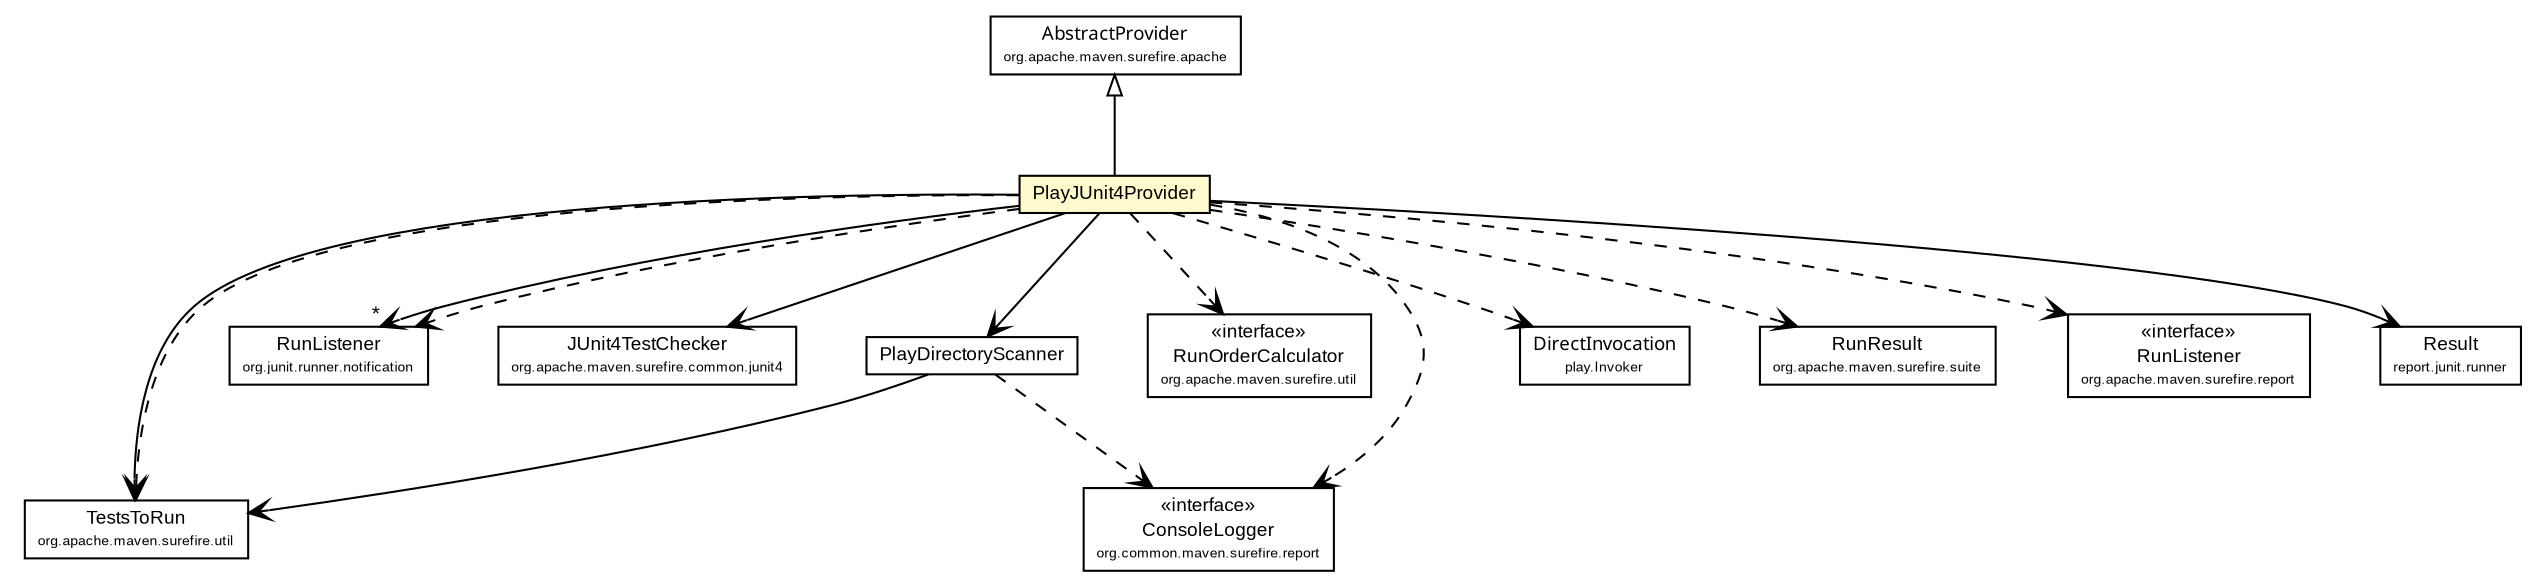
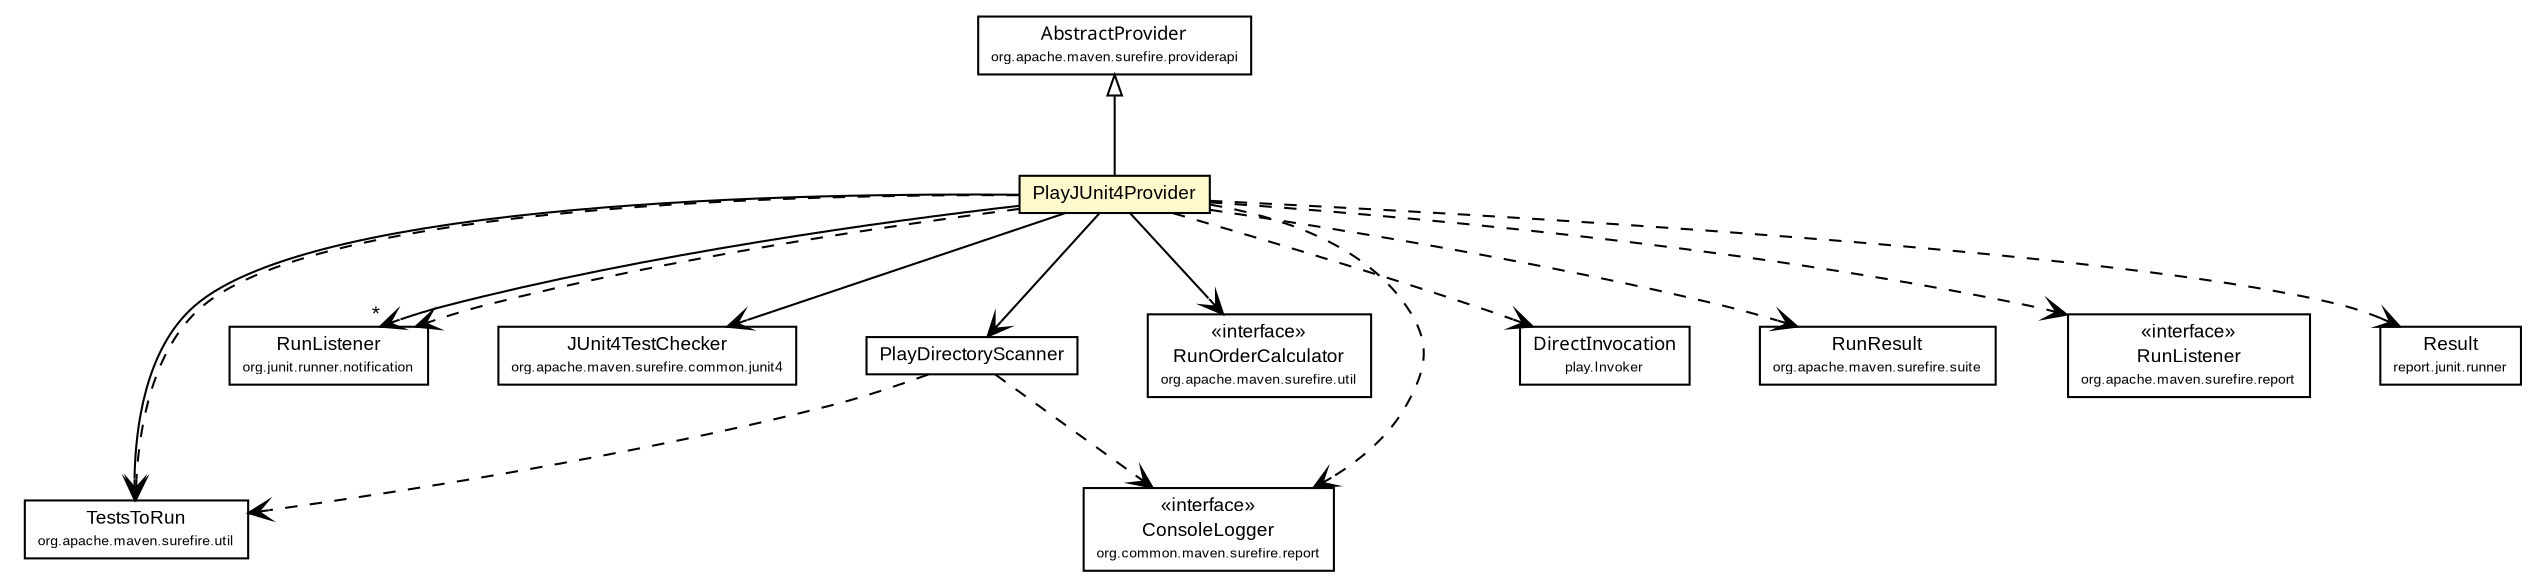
(1116, 57) -> (1115, 57)
(1798, 238) -> (1798, 238)
(1169, 256) -> (1169, 256)
(602, 456) -> (602, 456)
